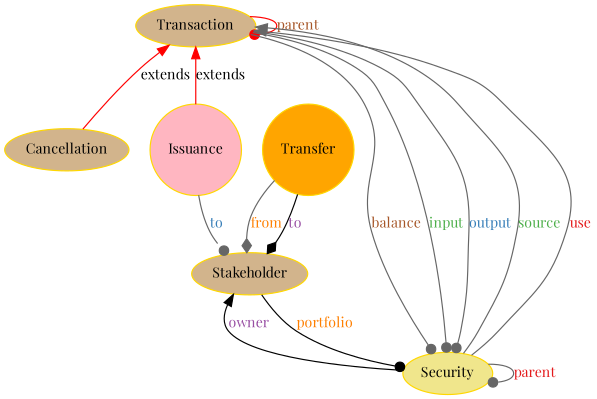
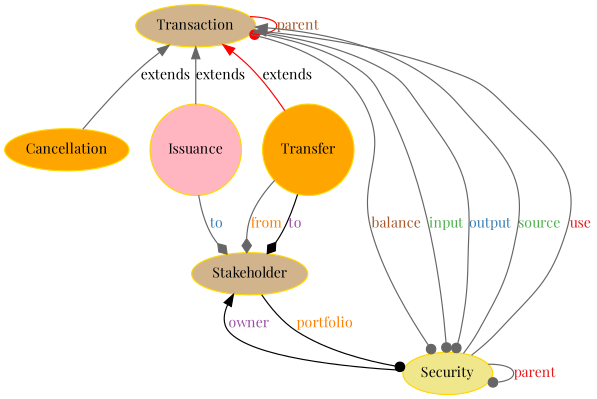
none -> (261, 79)
(196, 82) -> (196, 82)
(119, 89) -> (119, 89)
(67, 150) -> (67, 150)
(205, 221) -> (205, 221)
